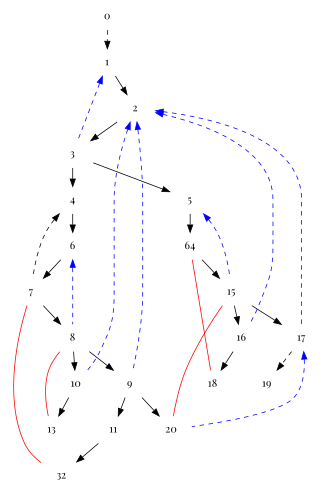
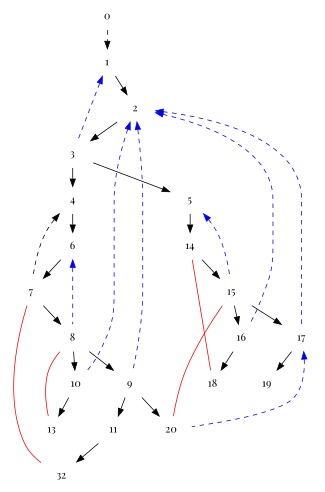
(190, 246) -> (190, 246)
(287, 358) -> (287, 358)
